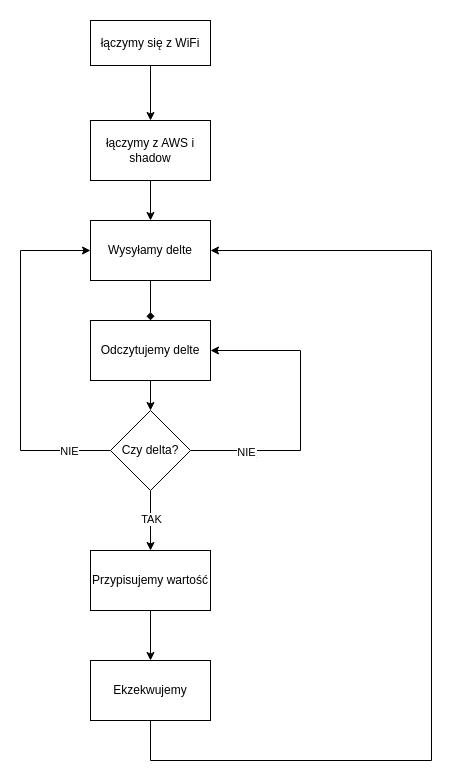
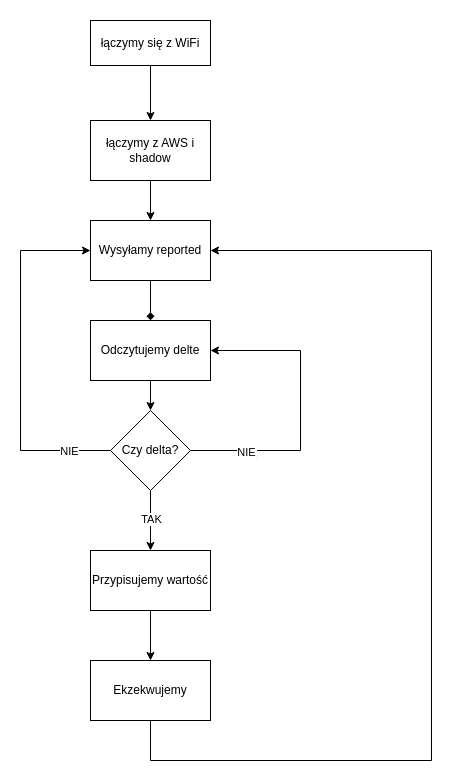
(151, 251) -> (151, 251)
